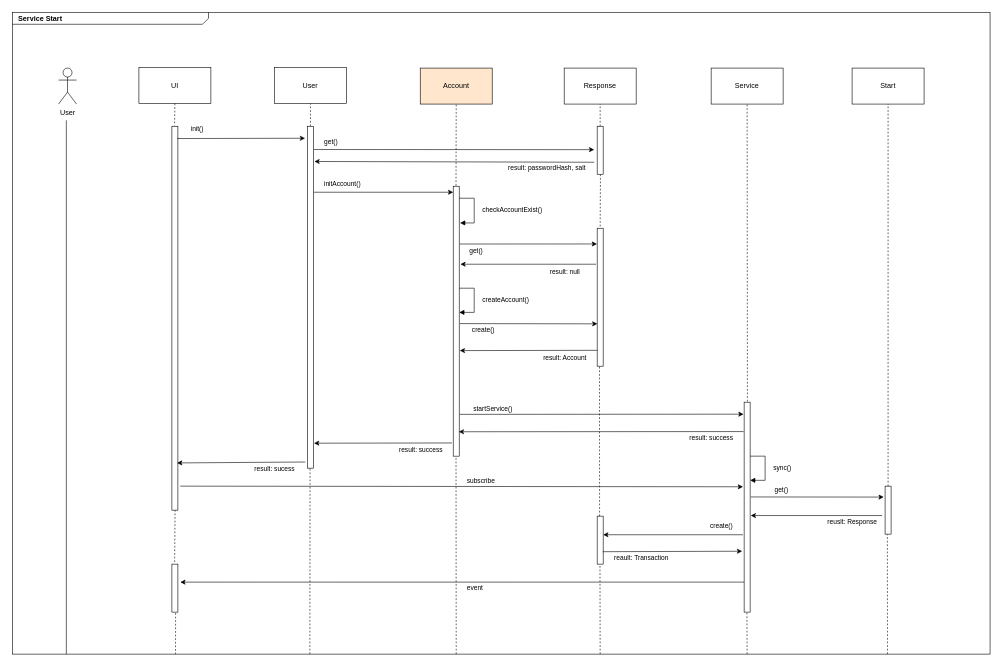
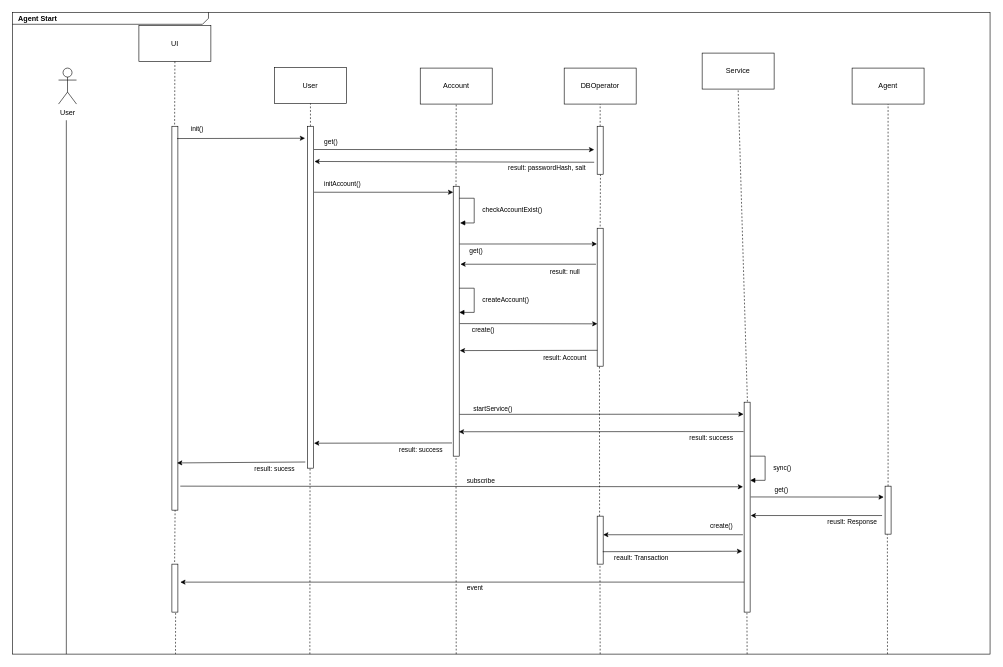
(501, 12) -> (501, 12)
(175, 86) -> (175, 44)
(456, 86) -> (456, 86)
(600, 86) -> (600, 86)
(747, 86) -> (738, 71)
(888, 86) -> (888, 86)
